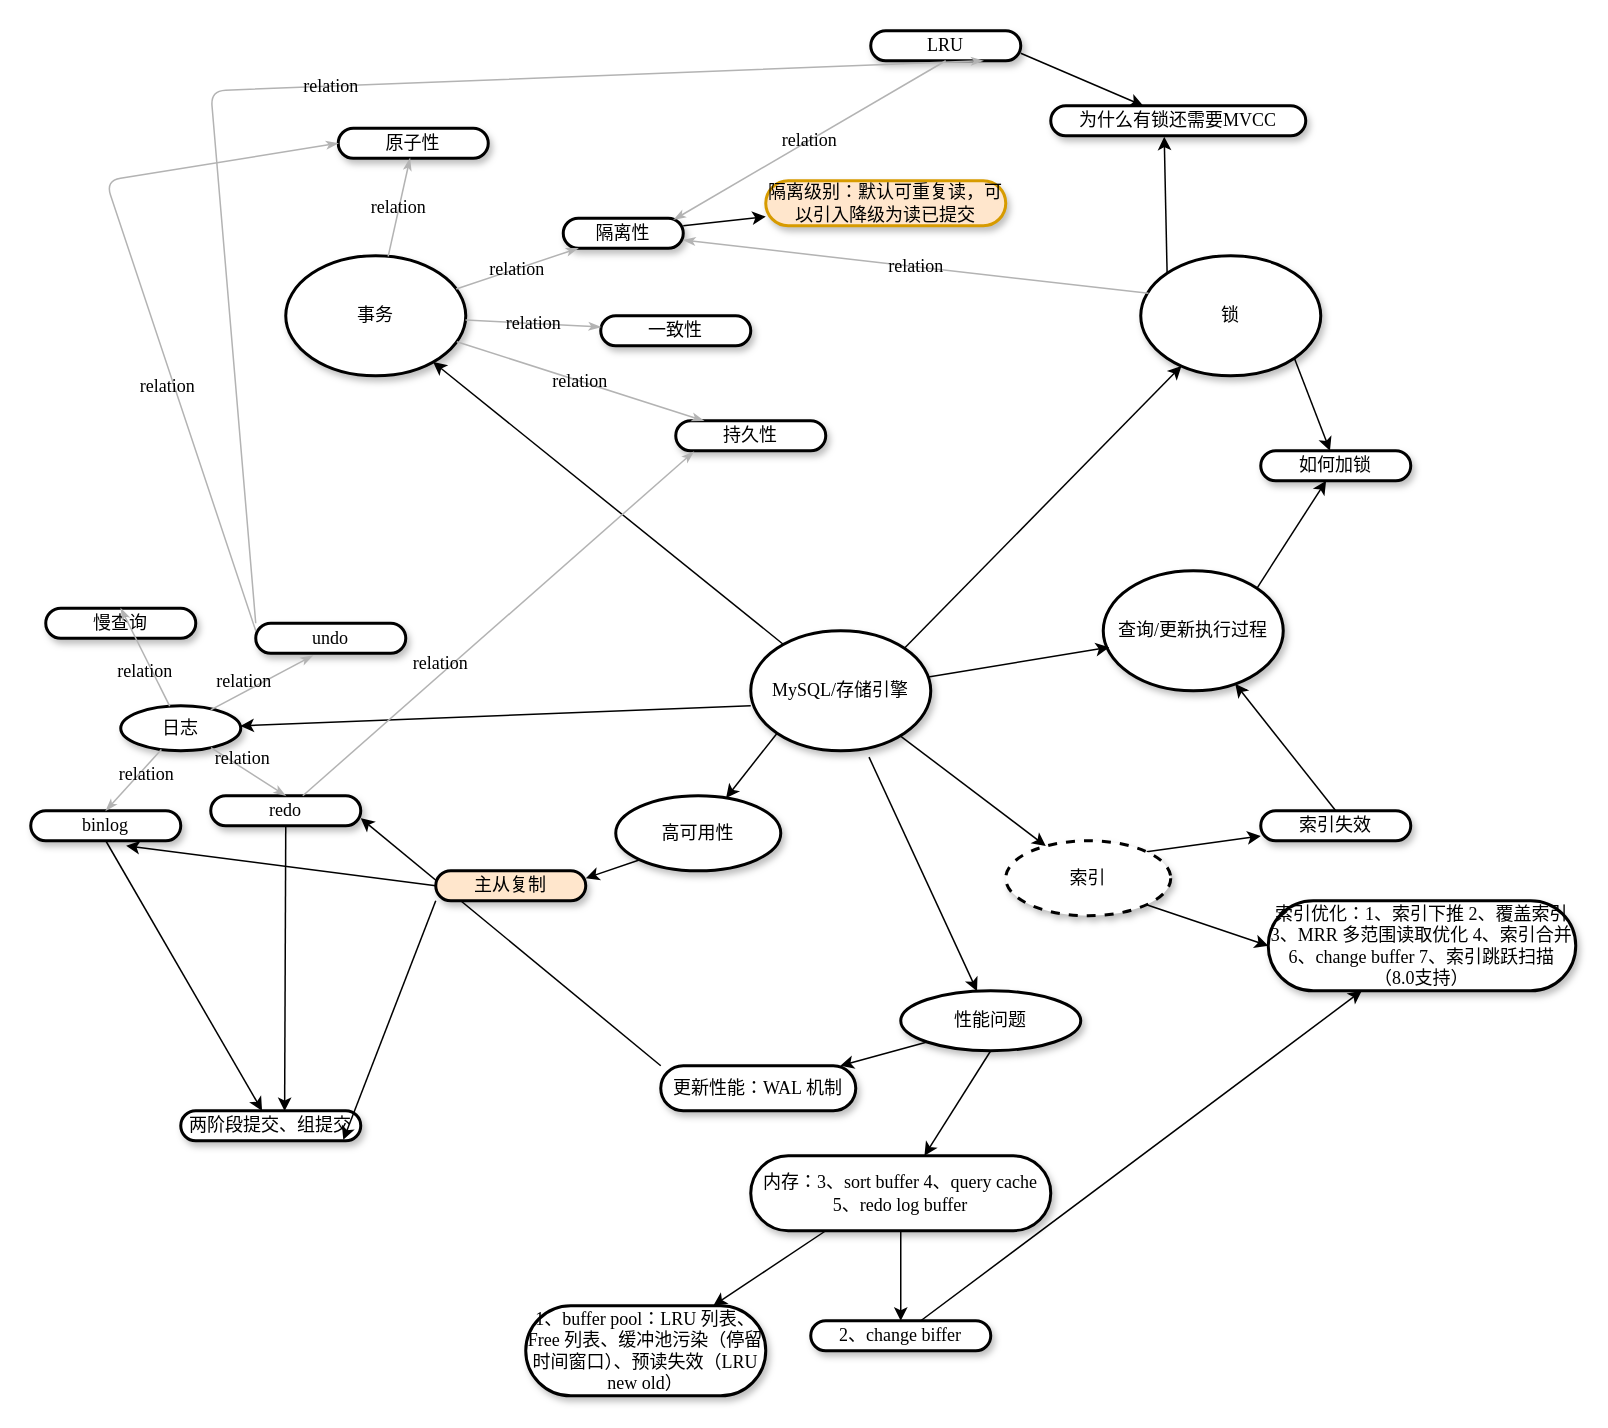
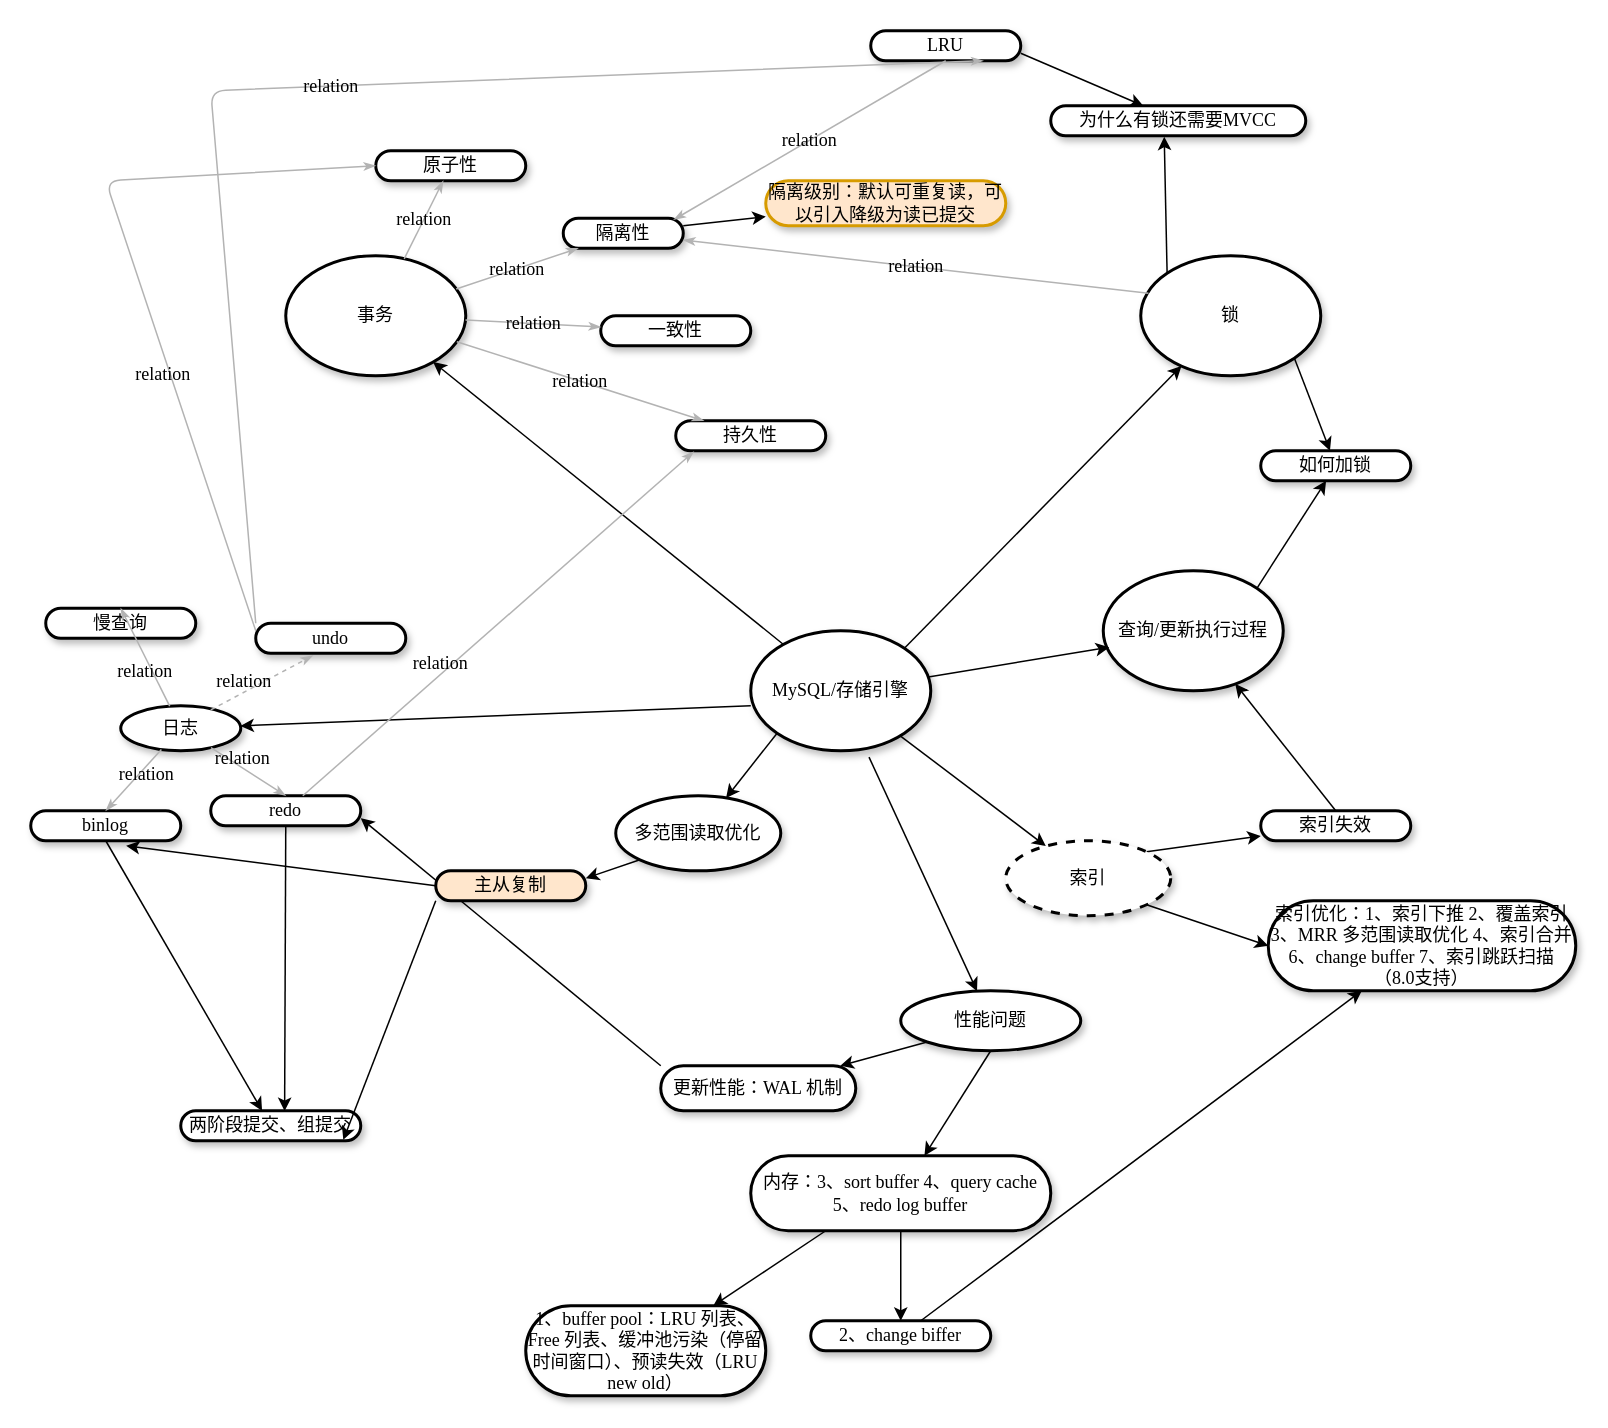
(413, 143) -> (451, 166)
(258, 685) -> (258, 685)
(698, 833) -> (698, 833)
